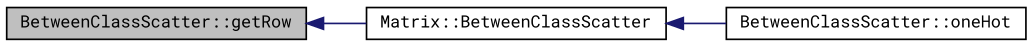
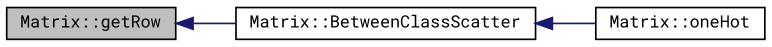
(156, 23) -> (91, 23)
(876, 23) -> (680, 23)
